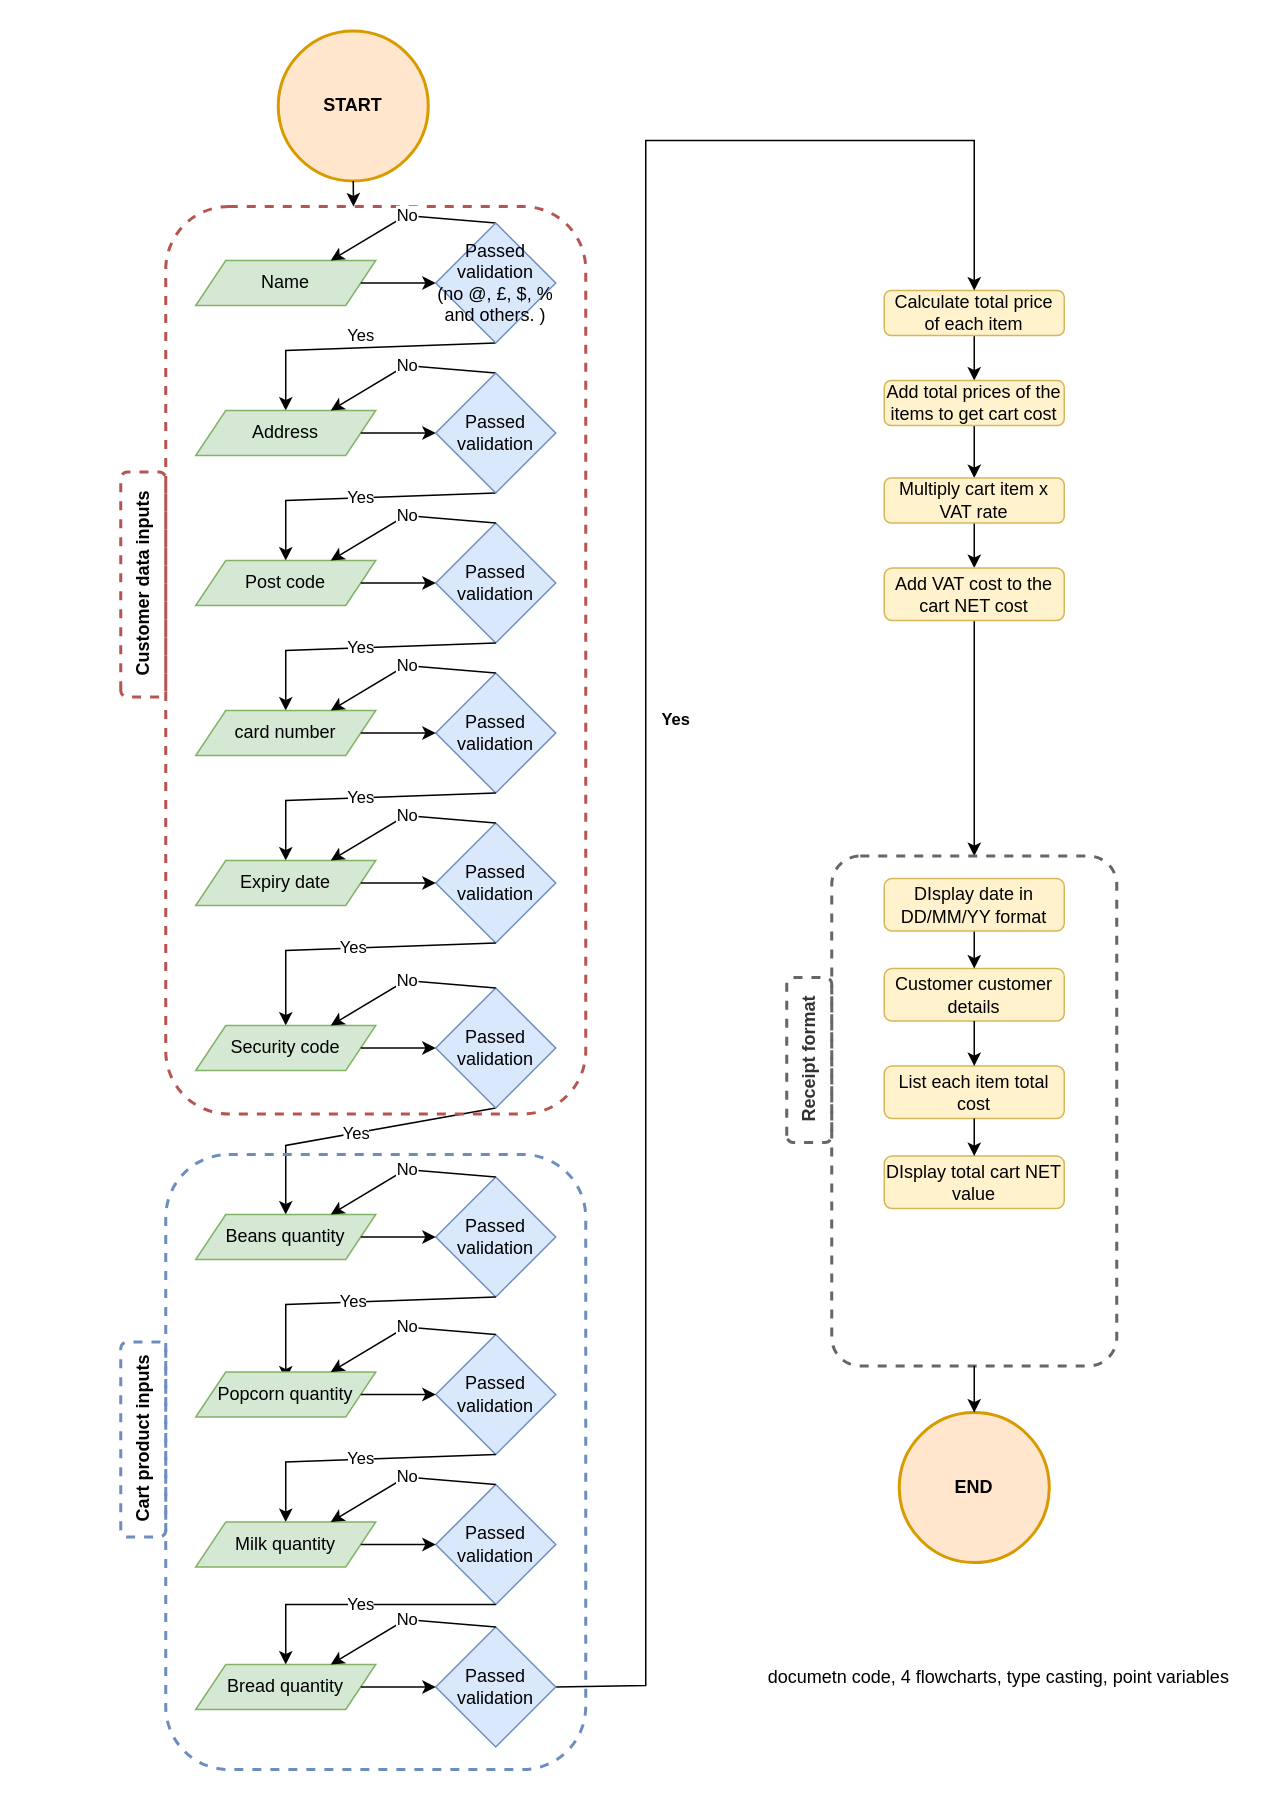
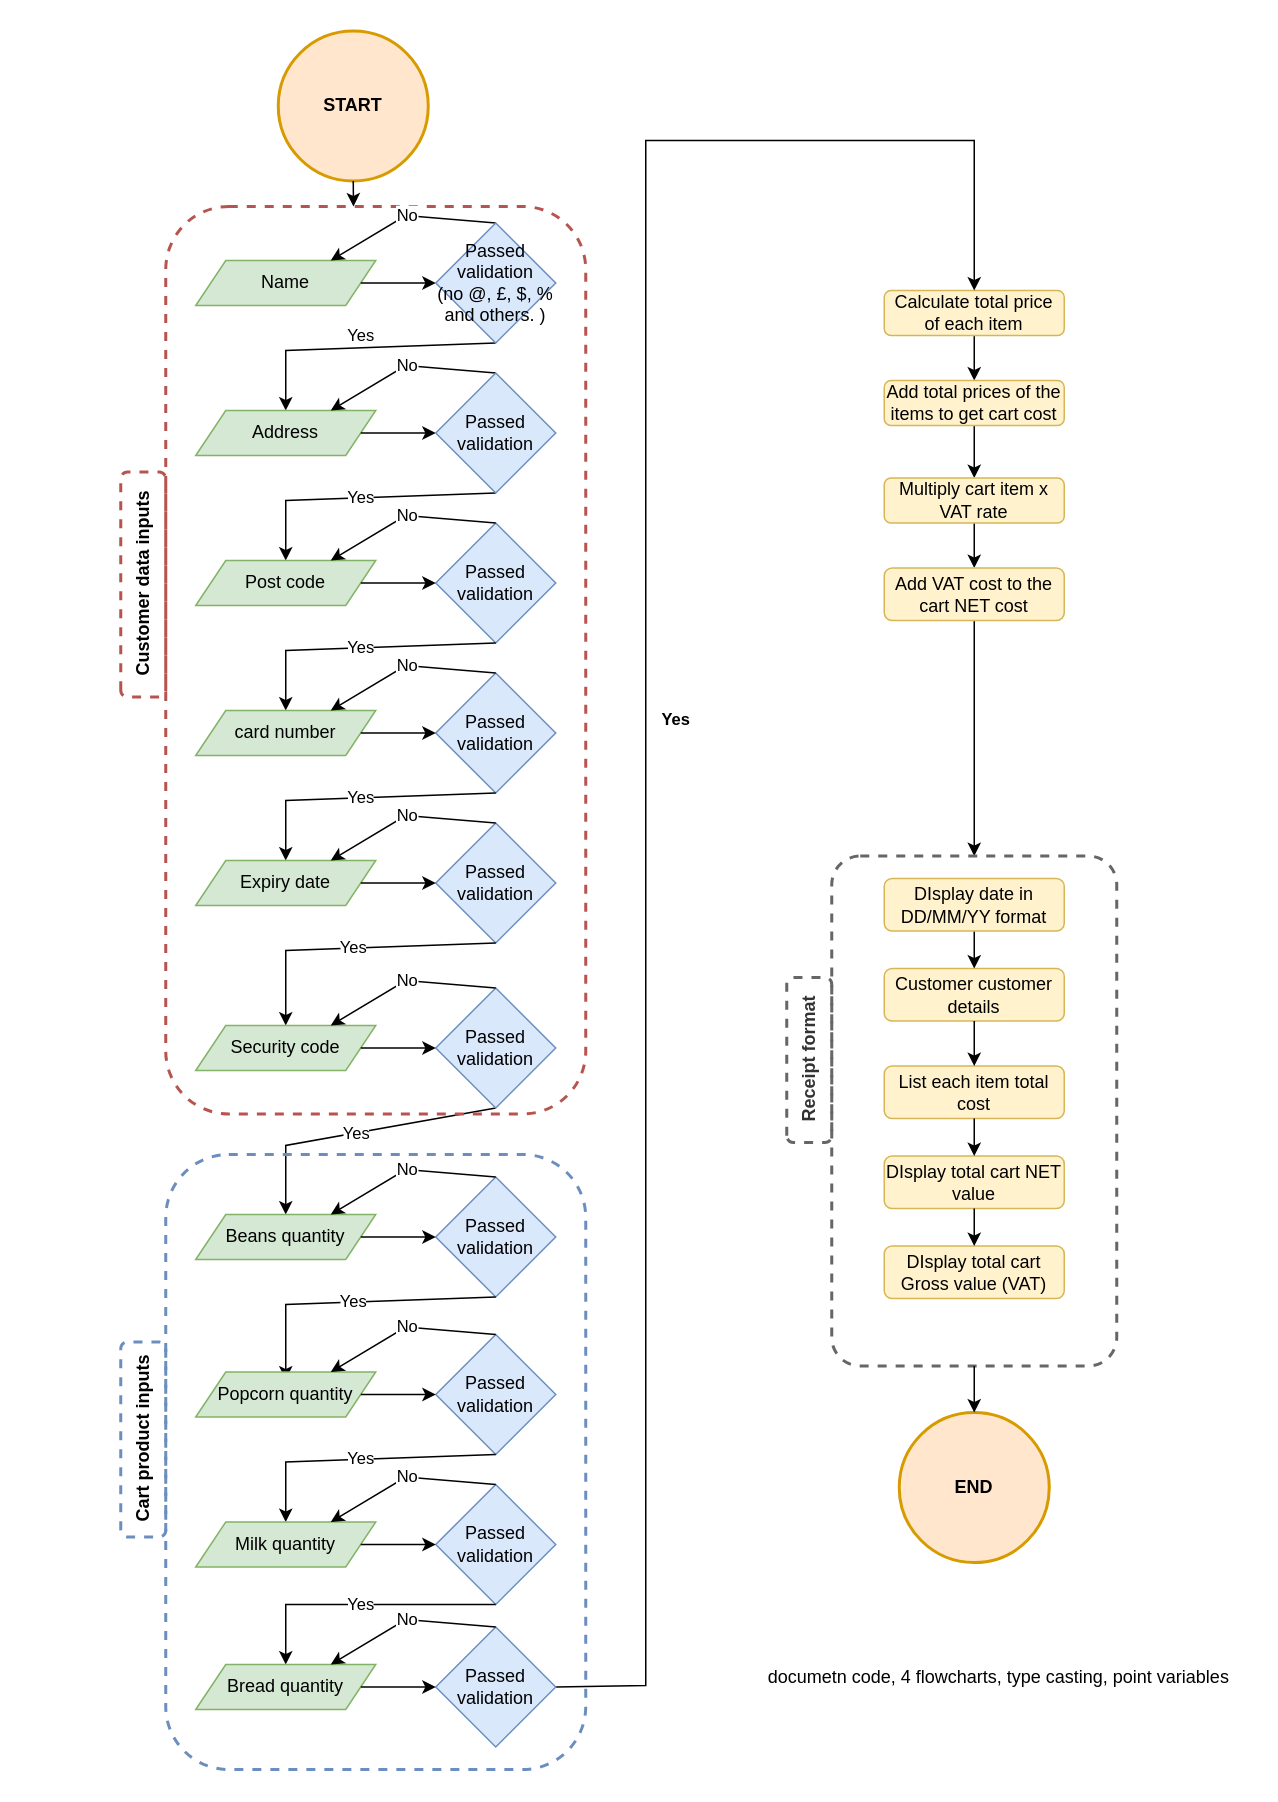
none -> (974, 1232)
none -> (974, 1272)
